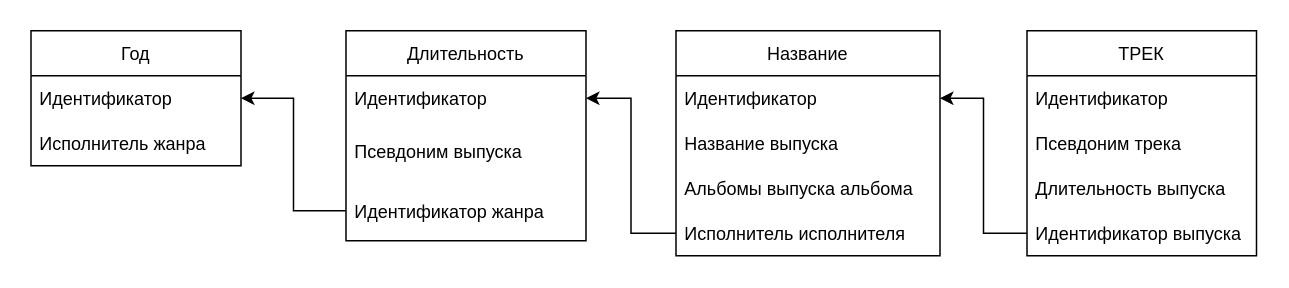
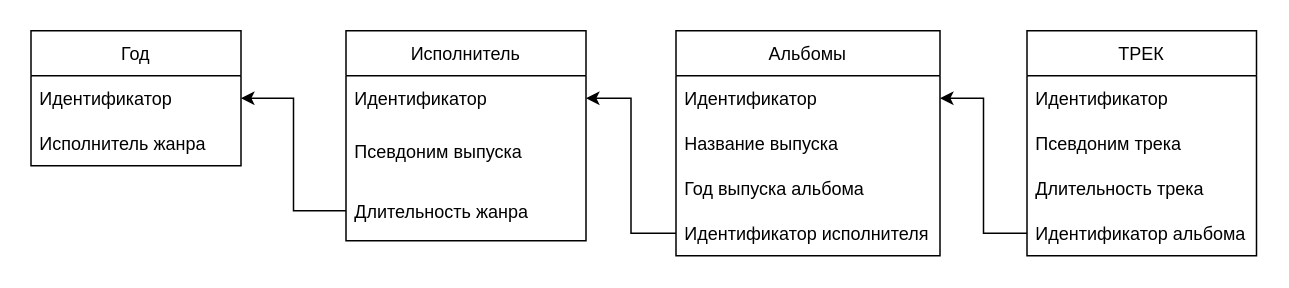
(465, 54) -> (465, 54)
(807, 54) -> (807, 54)
(795, 189) -> (775, 189)
(1133, 189) -> (1123, 189)
(447, 212) -> (442, 212)
(798, 234) -> (808, 234)
(1139, 234) -> (1139, 234)
